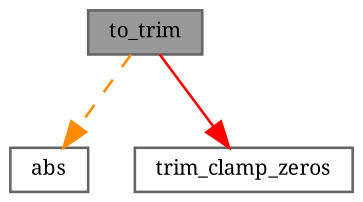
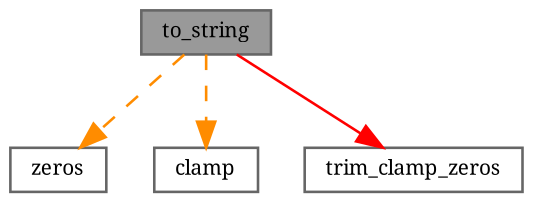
(145, 32) -> (206, 32)
(49, 170) -> (58, 170)
none -> (206, 170)
